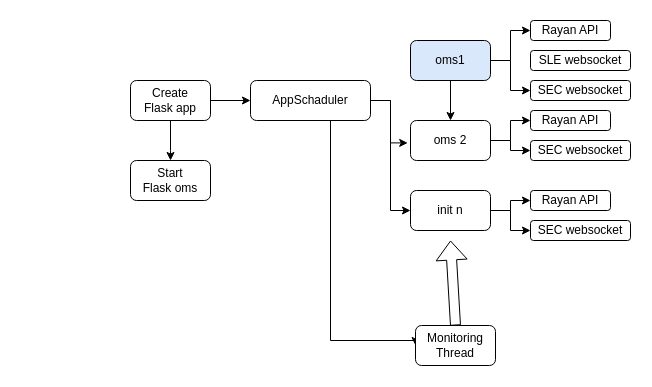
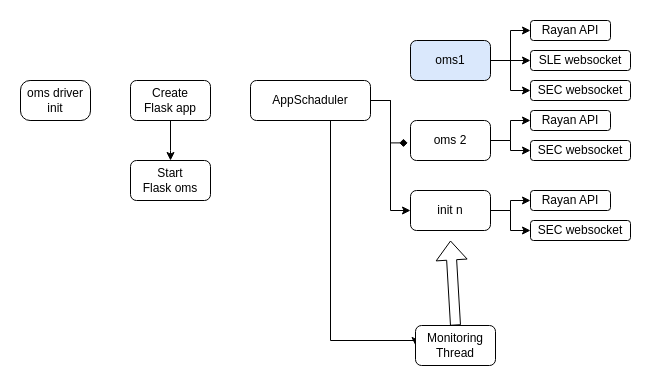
(451, 97) -> (518, 61)
none -> (56, 101)
(227, 101) -> none
(399, 143) -> (398, 143)
